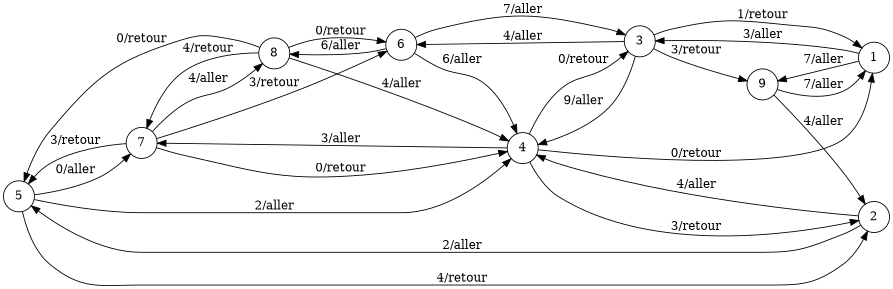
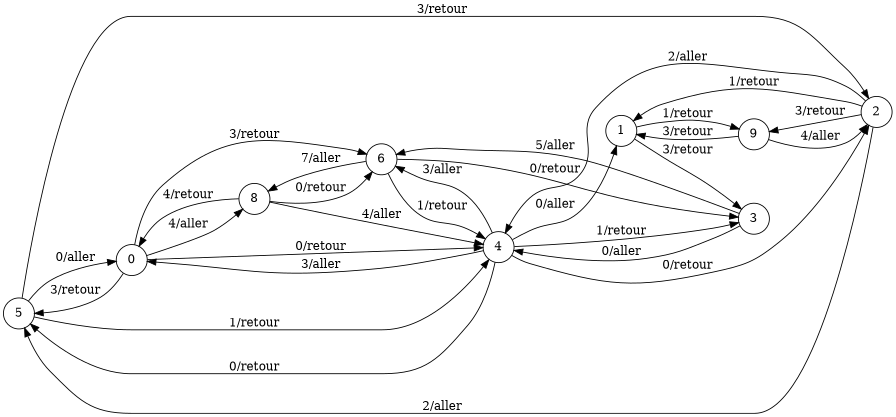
(523, 10) -> (555, 169)
(755, 22) -> (750, 89)
(763, 35) -> (688, 150)
(523, 37) -> (555, 146)
(341, 46) -> (321, 159)
(462, 60) -> (442, 206)
(583, 60) -> (621, 231)
(823, 60) -> (688, 114)
(121, 65) -> (290, 374)
(695, 66) -> (820, 122)
(823, 85) -> (688, 132)
(583, 101) -> (621, 252)
(142, 143) -> (132, 260)
(696, 154) -> (555, 205)
(696, 185) -> (688, 57)
none -> (457, 189)
(274, 206) -> (254, 323)
(696, 227) -> (688, 266)
(462, 279) -> (442, 10)
